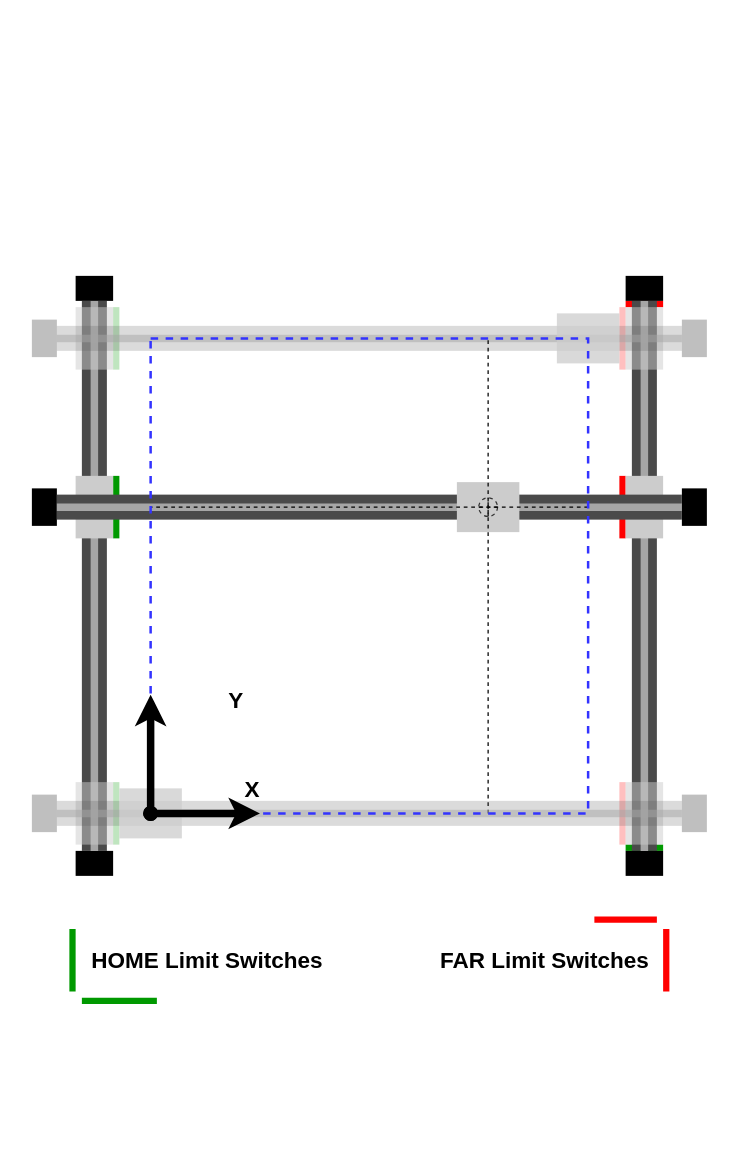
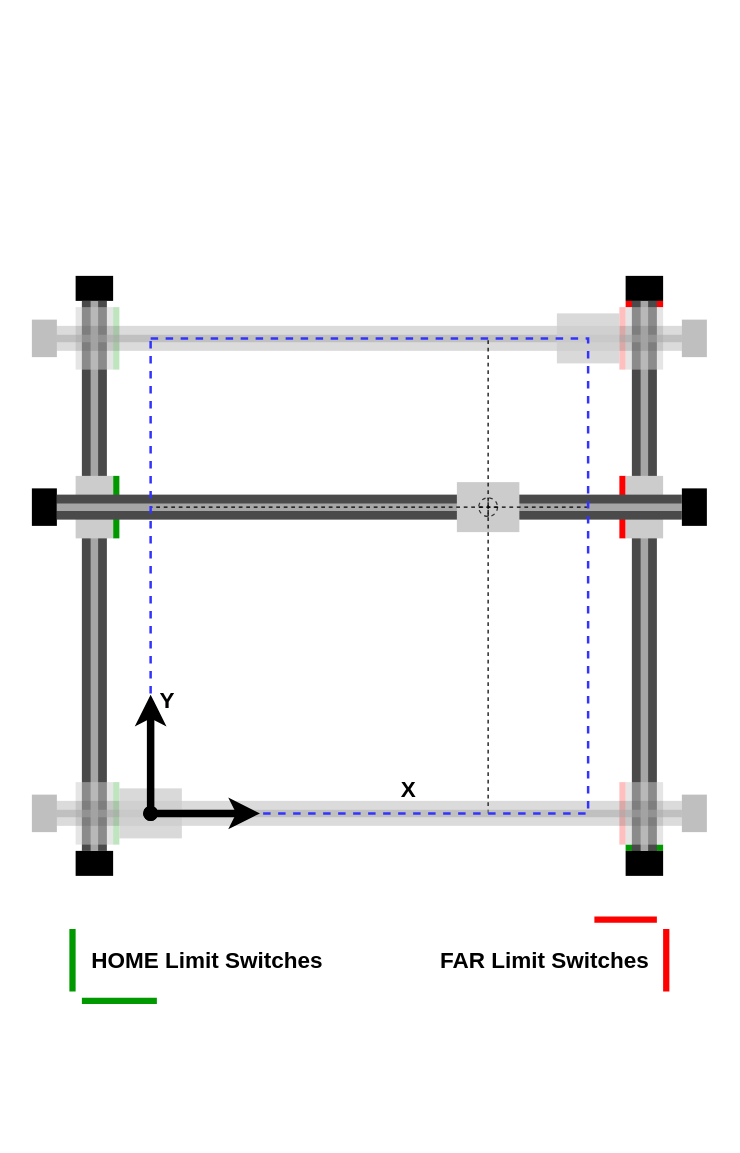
(235, 701) -> (166, 701)
(251, 789) -> (408, 789)
